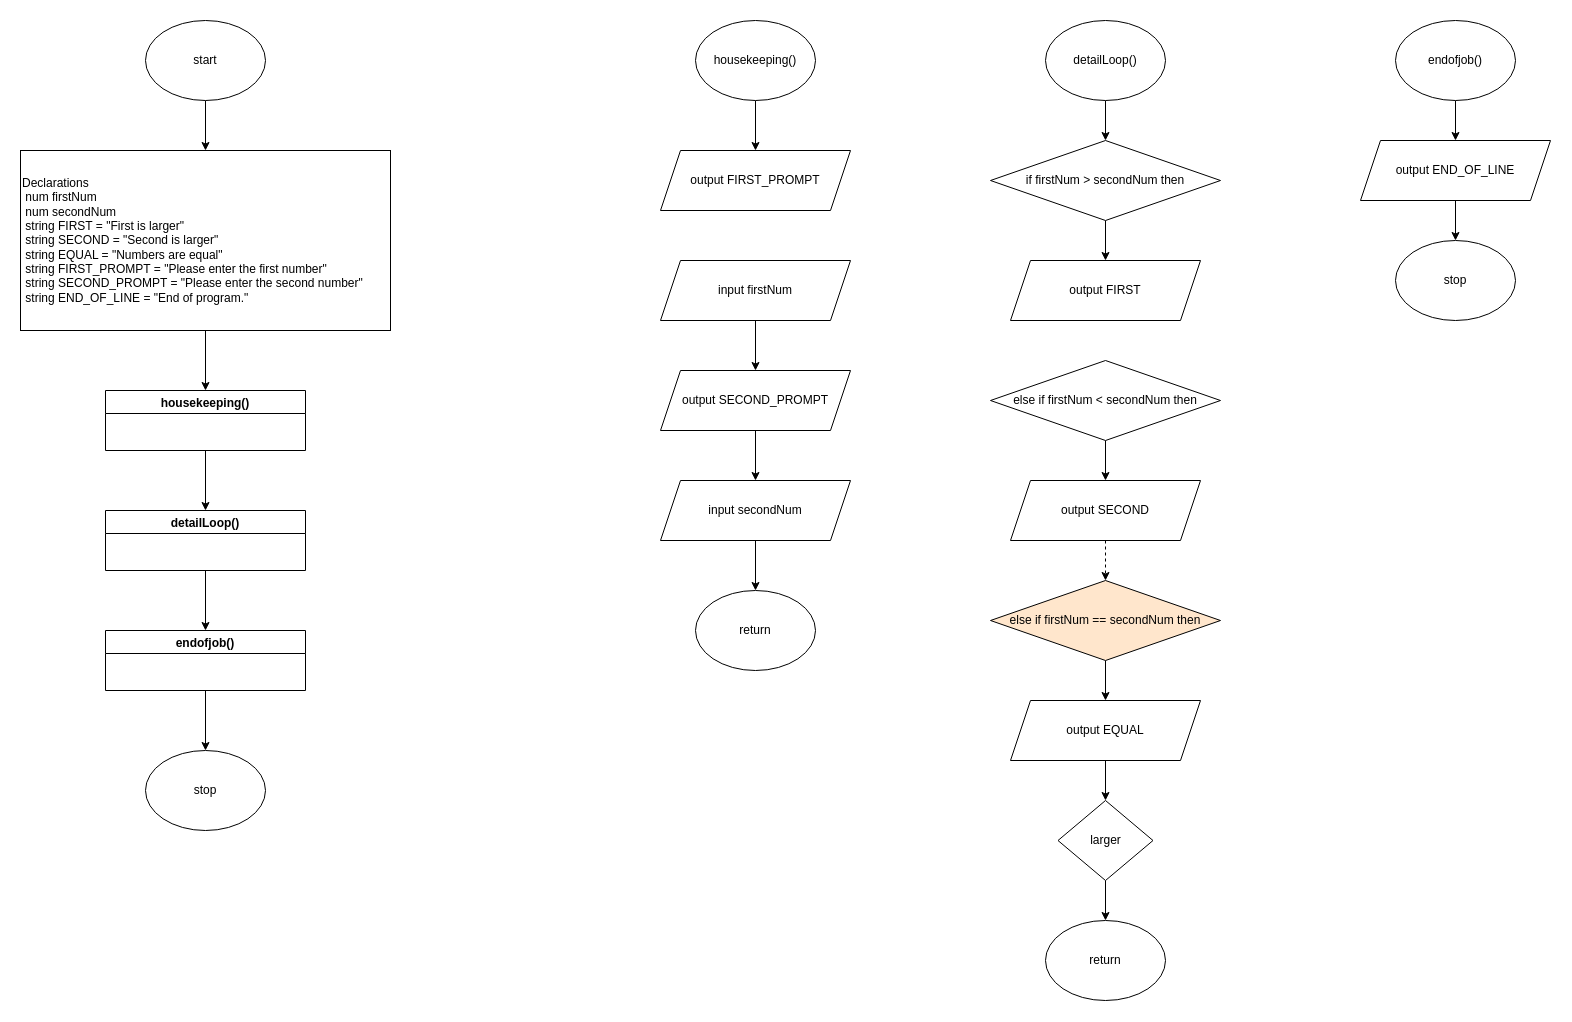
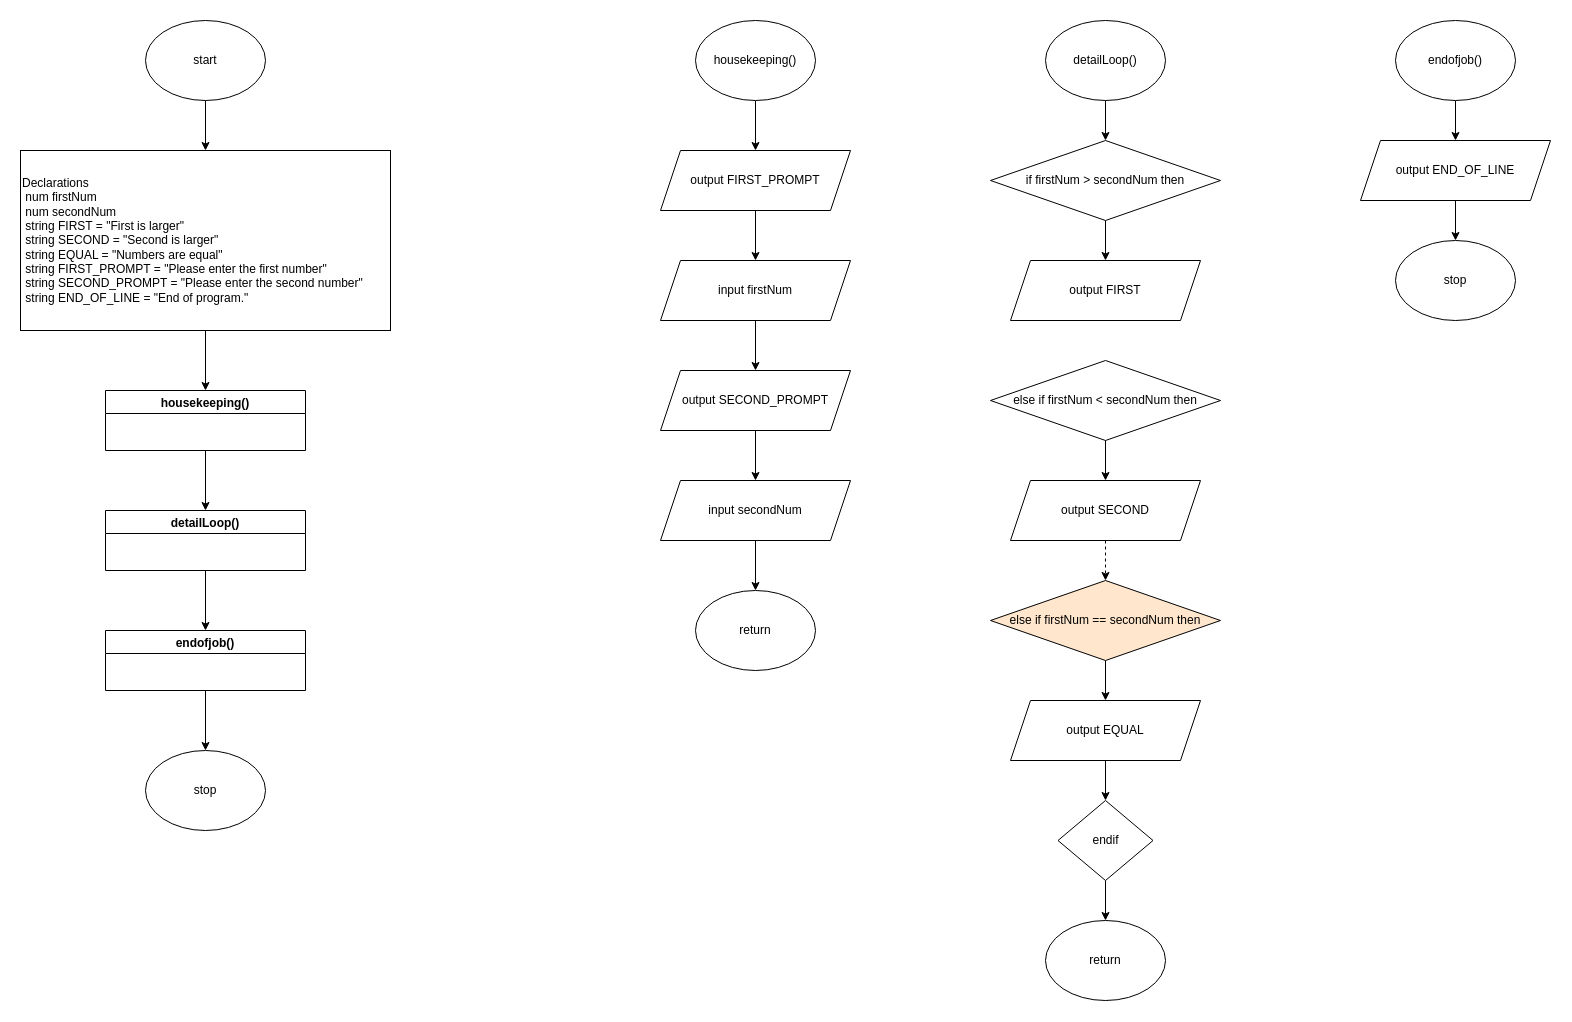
none -> (756, 232)
(1106, 841) -> (1106, 841)
